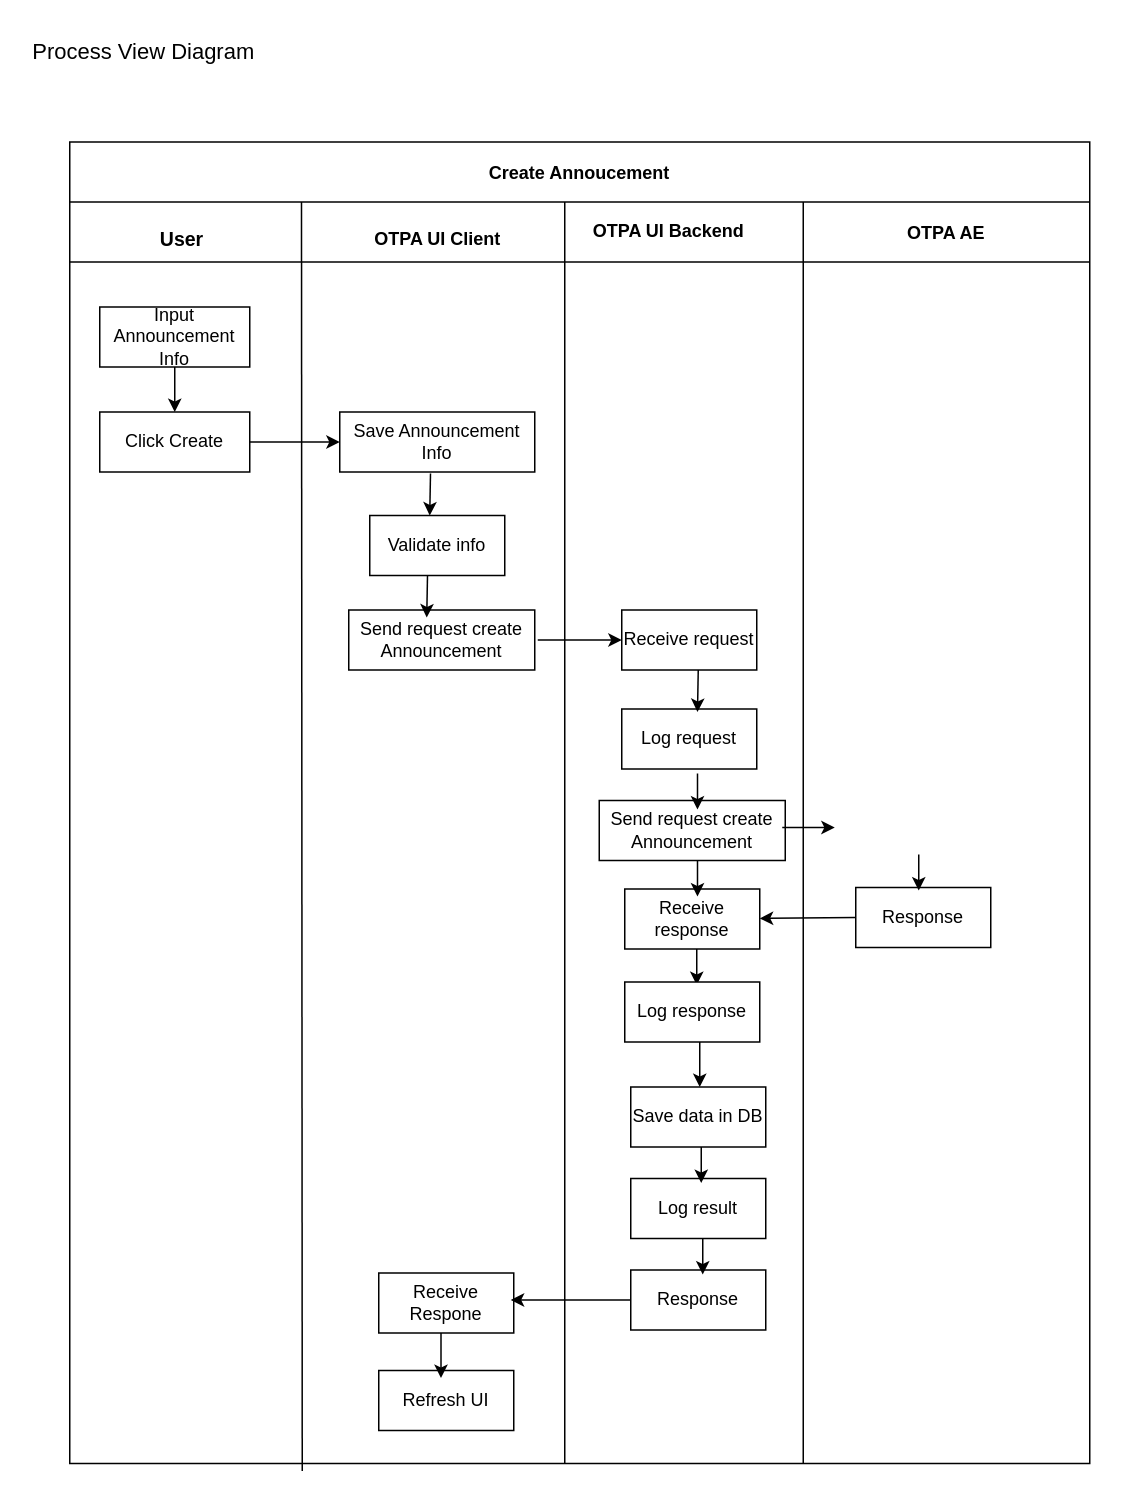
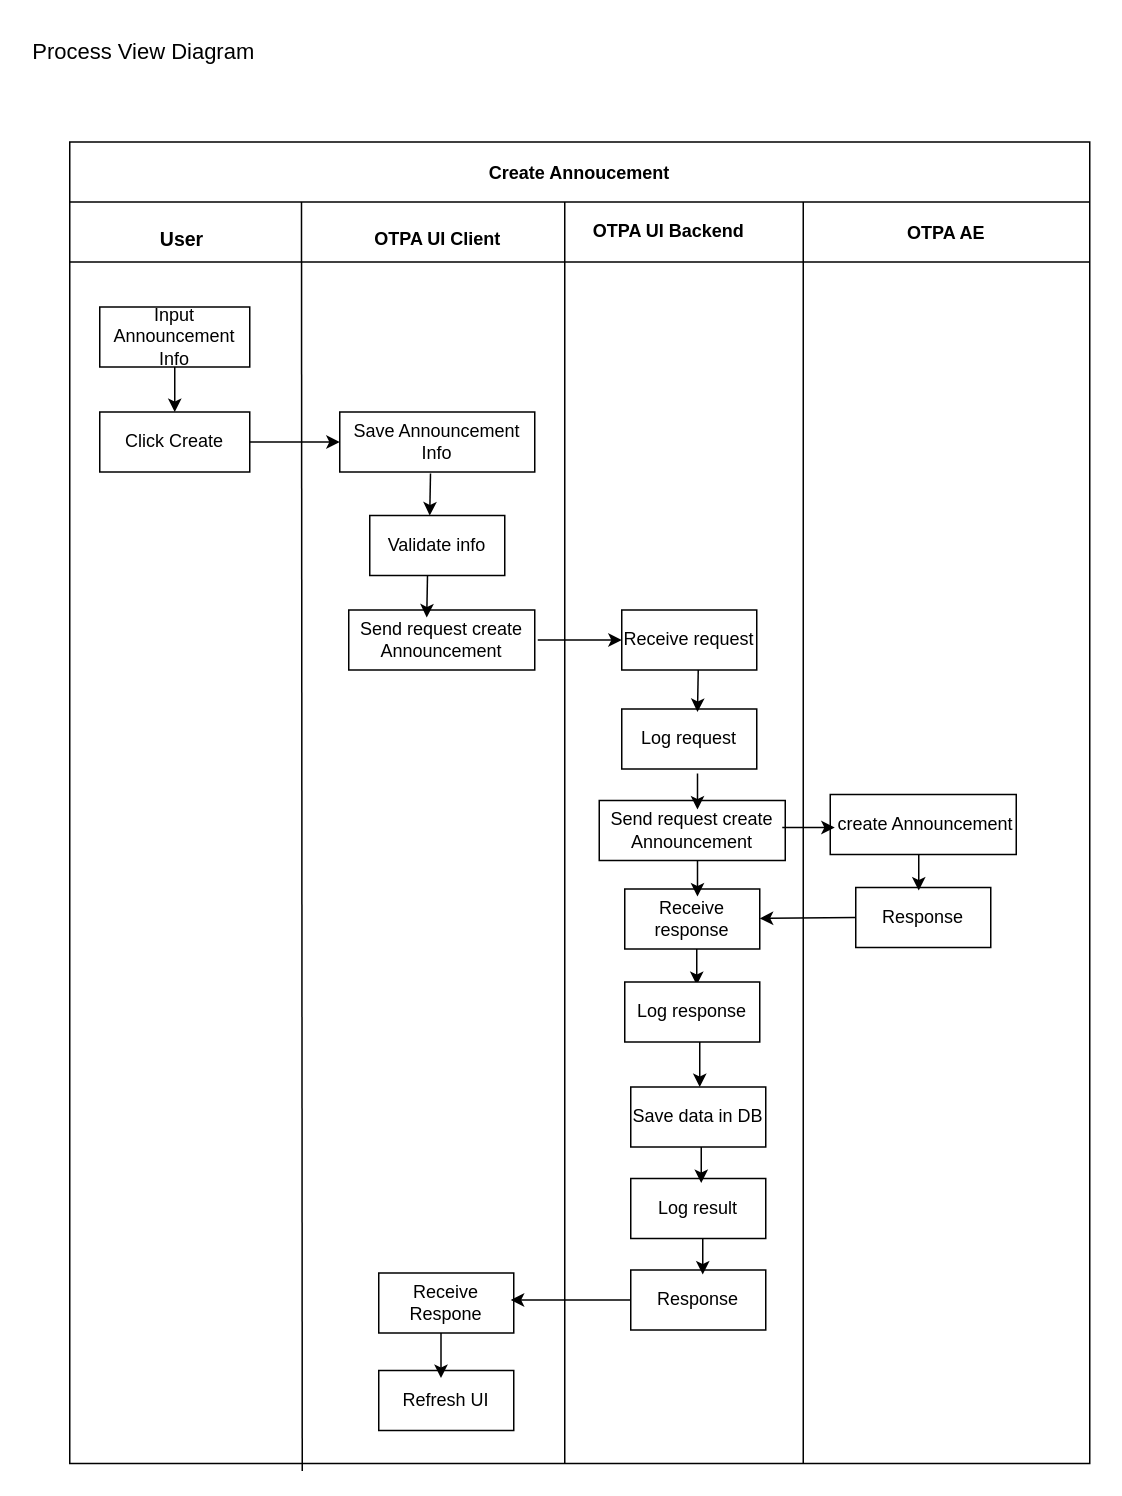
none -> (923, 824)
